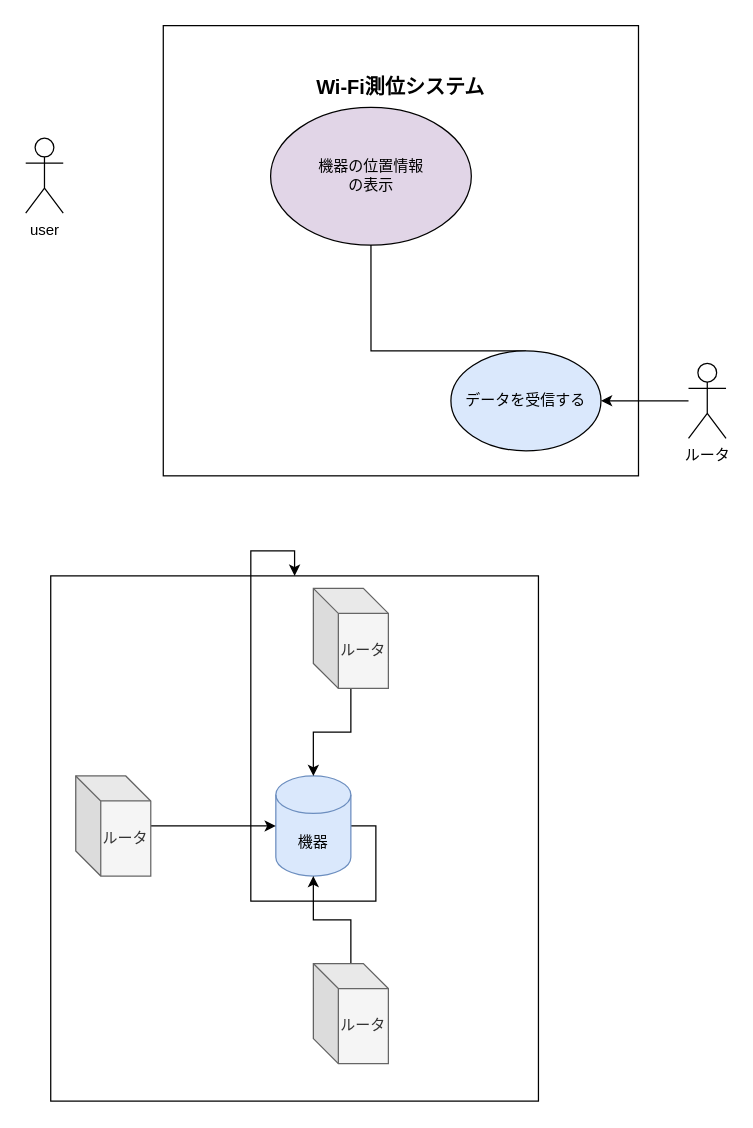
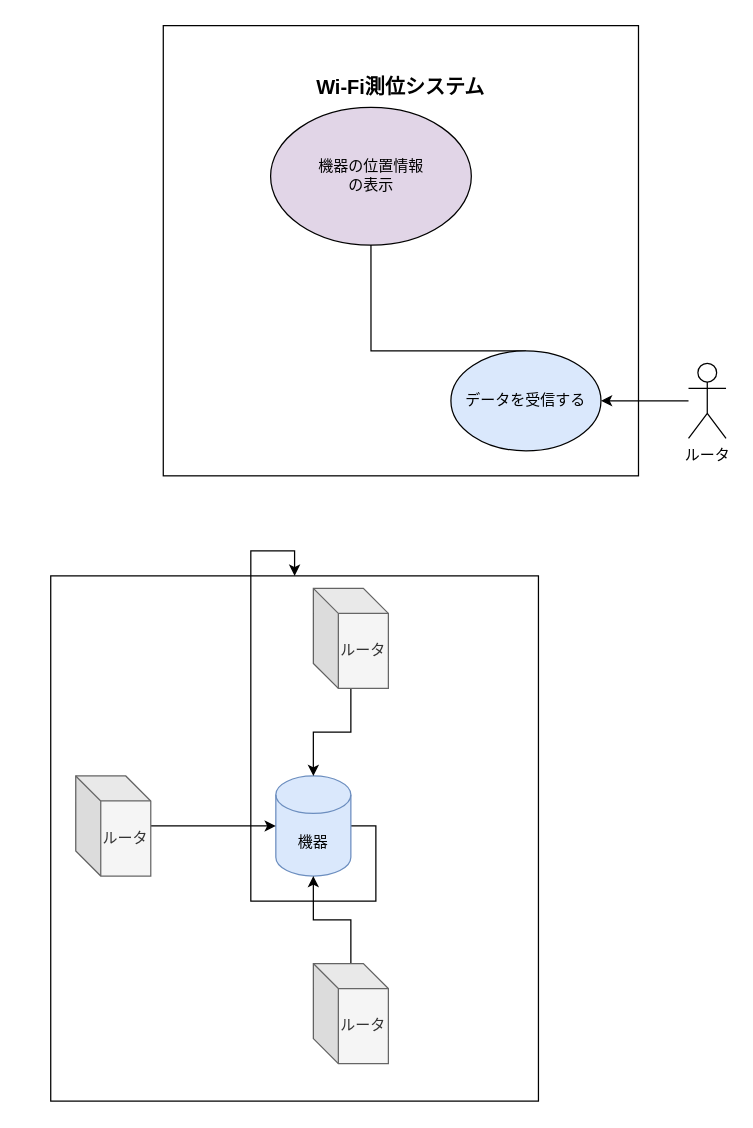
(44, 176) -> none
